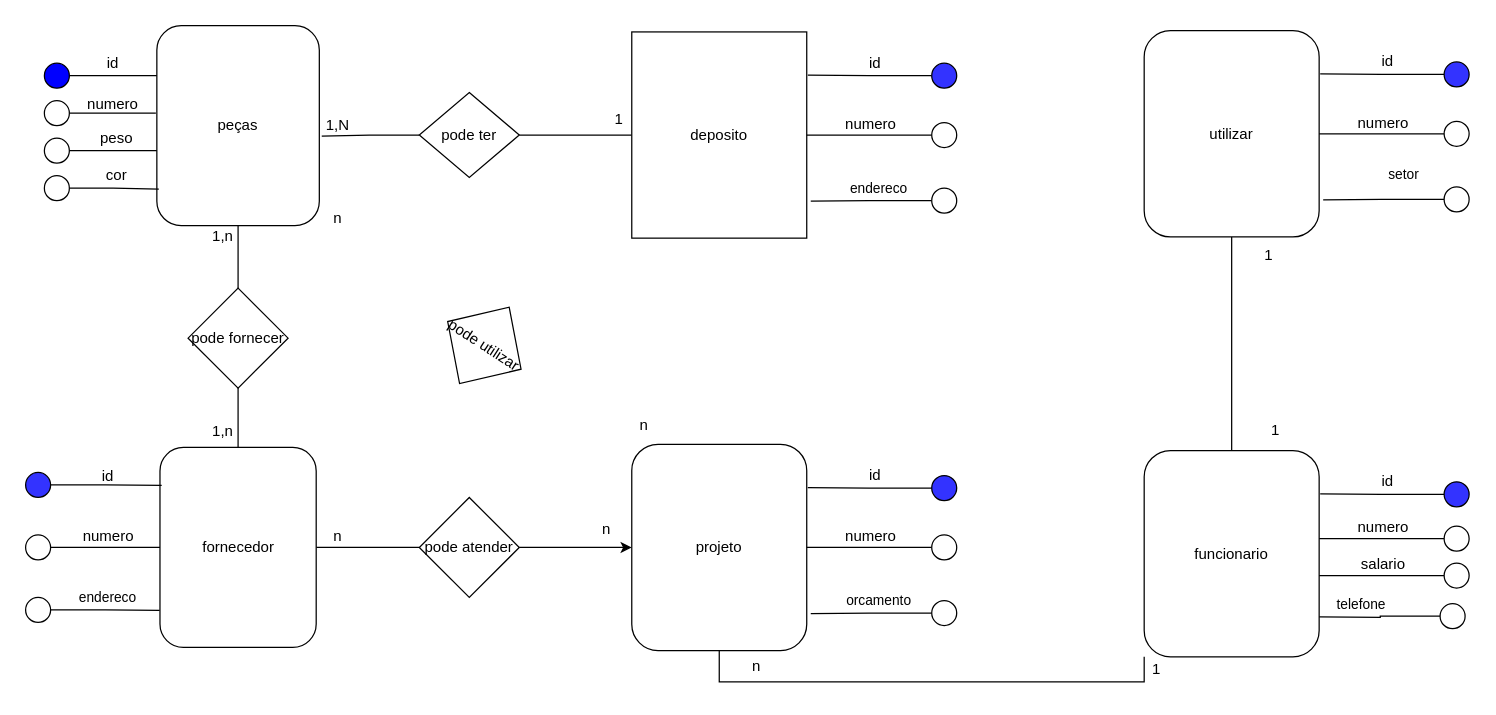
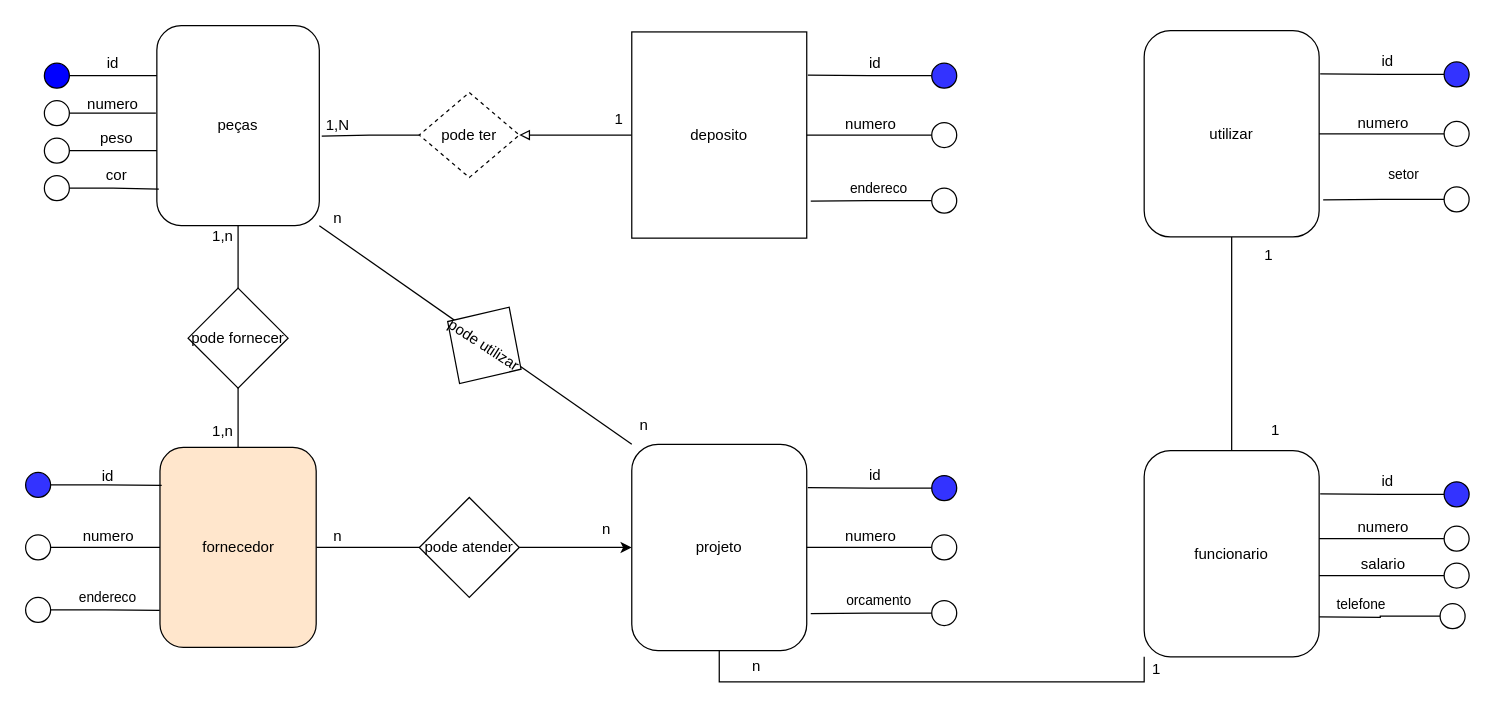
(469, 135) -> (469, 135)
(525, 135) -> (531, 135)
none -> (387, 273)
(238, 548) -> (238, 548)
